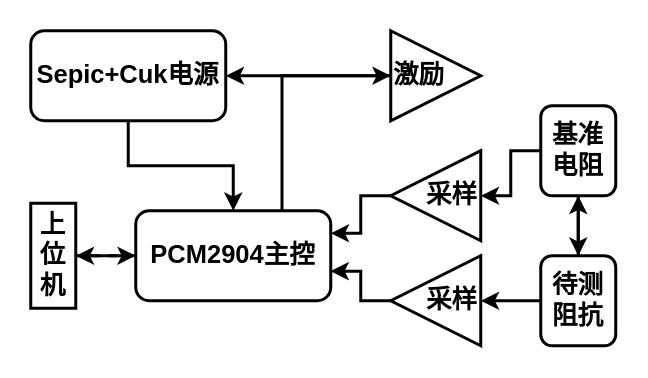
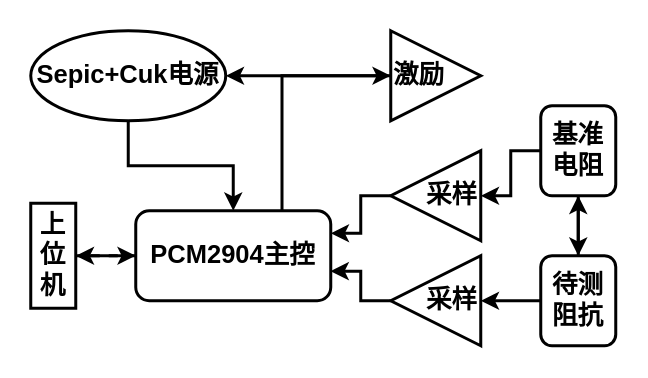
(128, 76) -> (128, 76)
